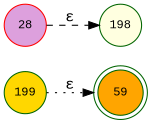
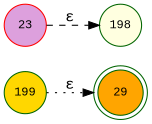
(25, 25) -> (25, 25)
(121, 93) -> (121, 93)
